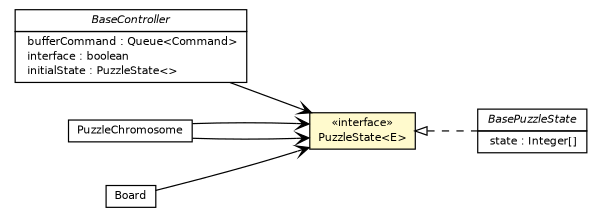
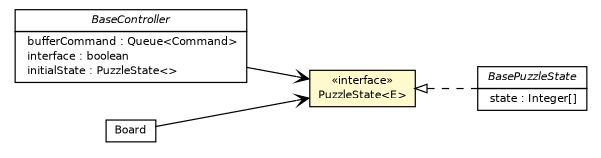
(130, 131) -> none
